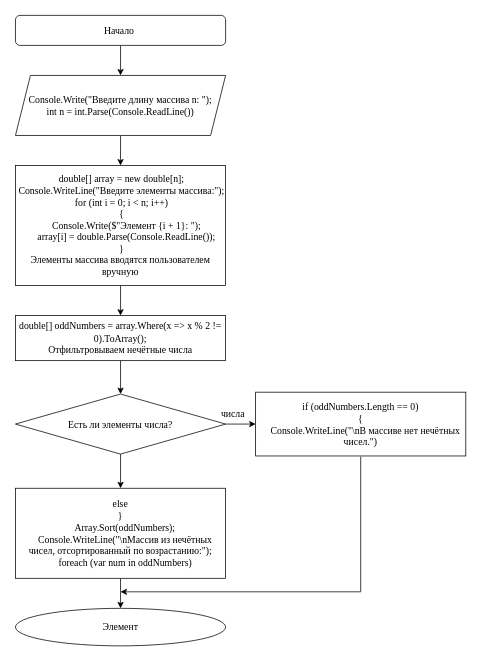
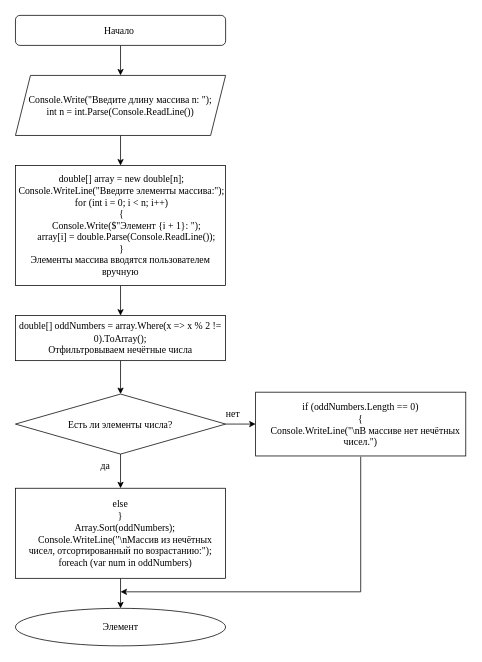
(233, 413) -> (233, 413)
none -> (105, 465)
